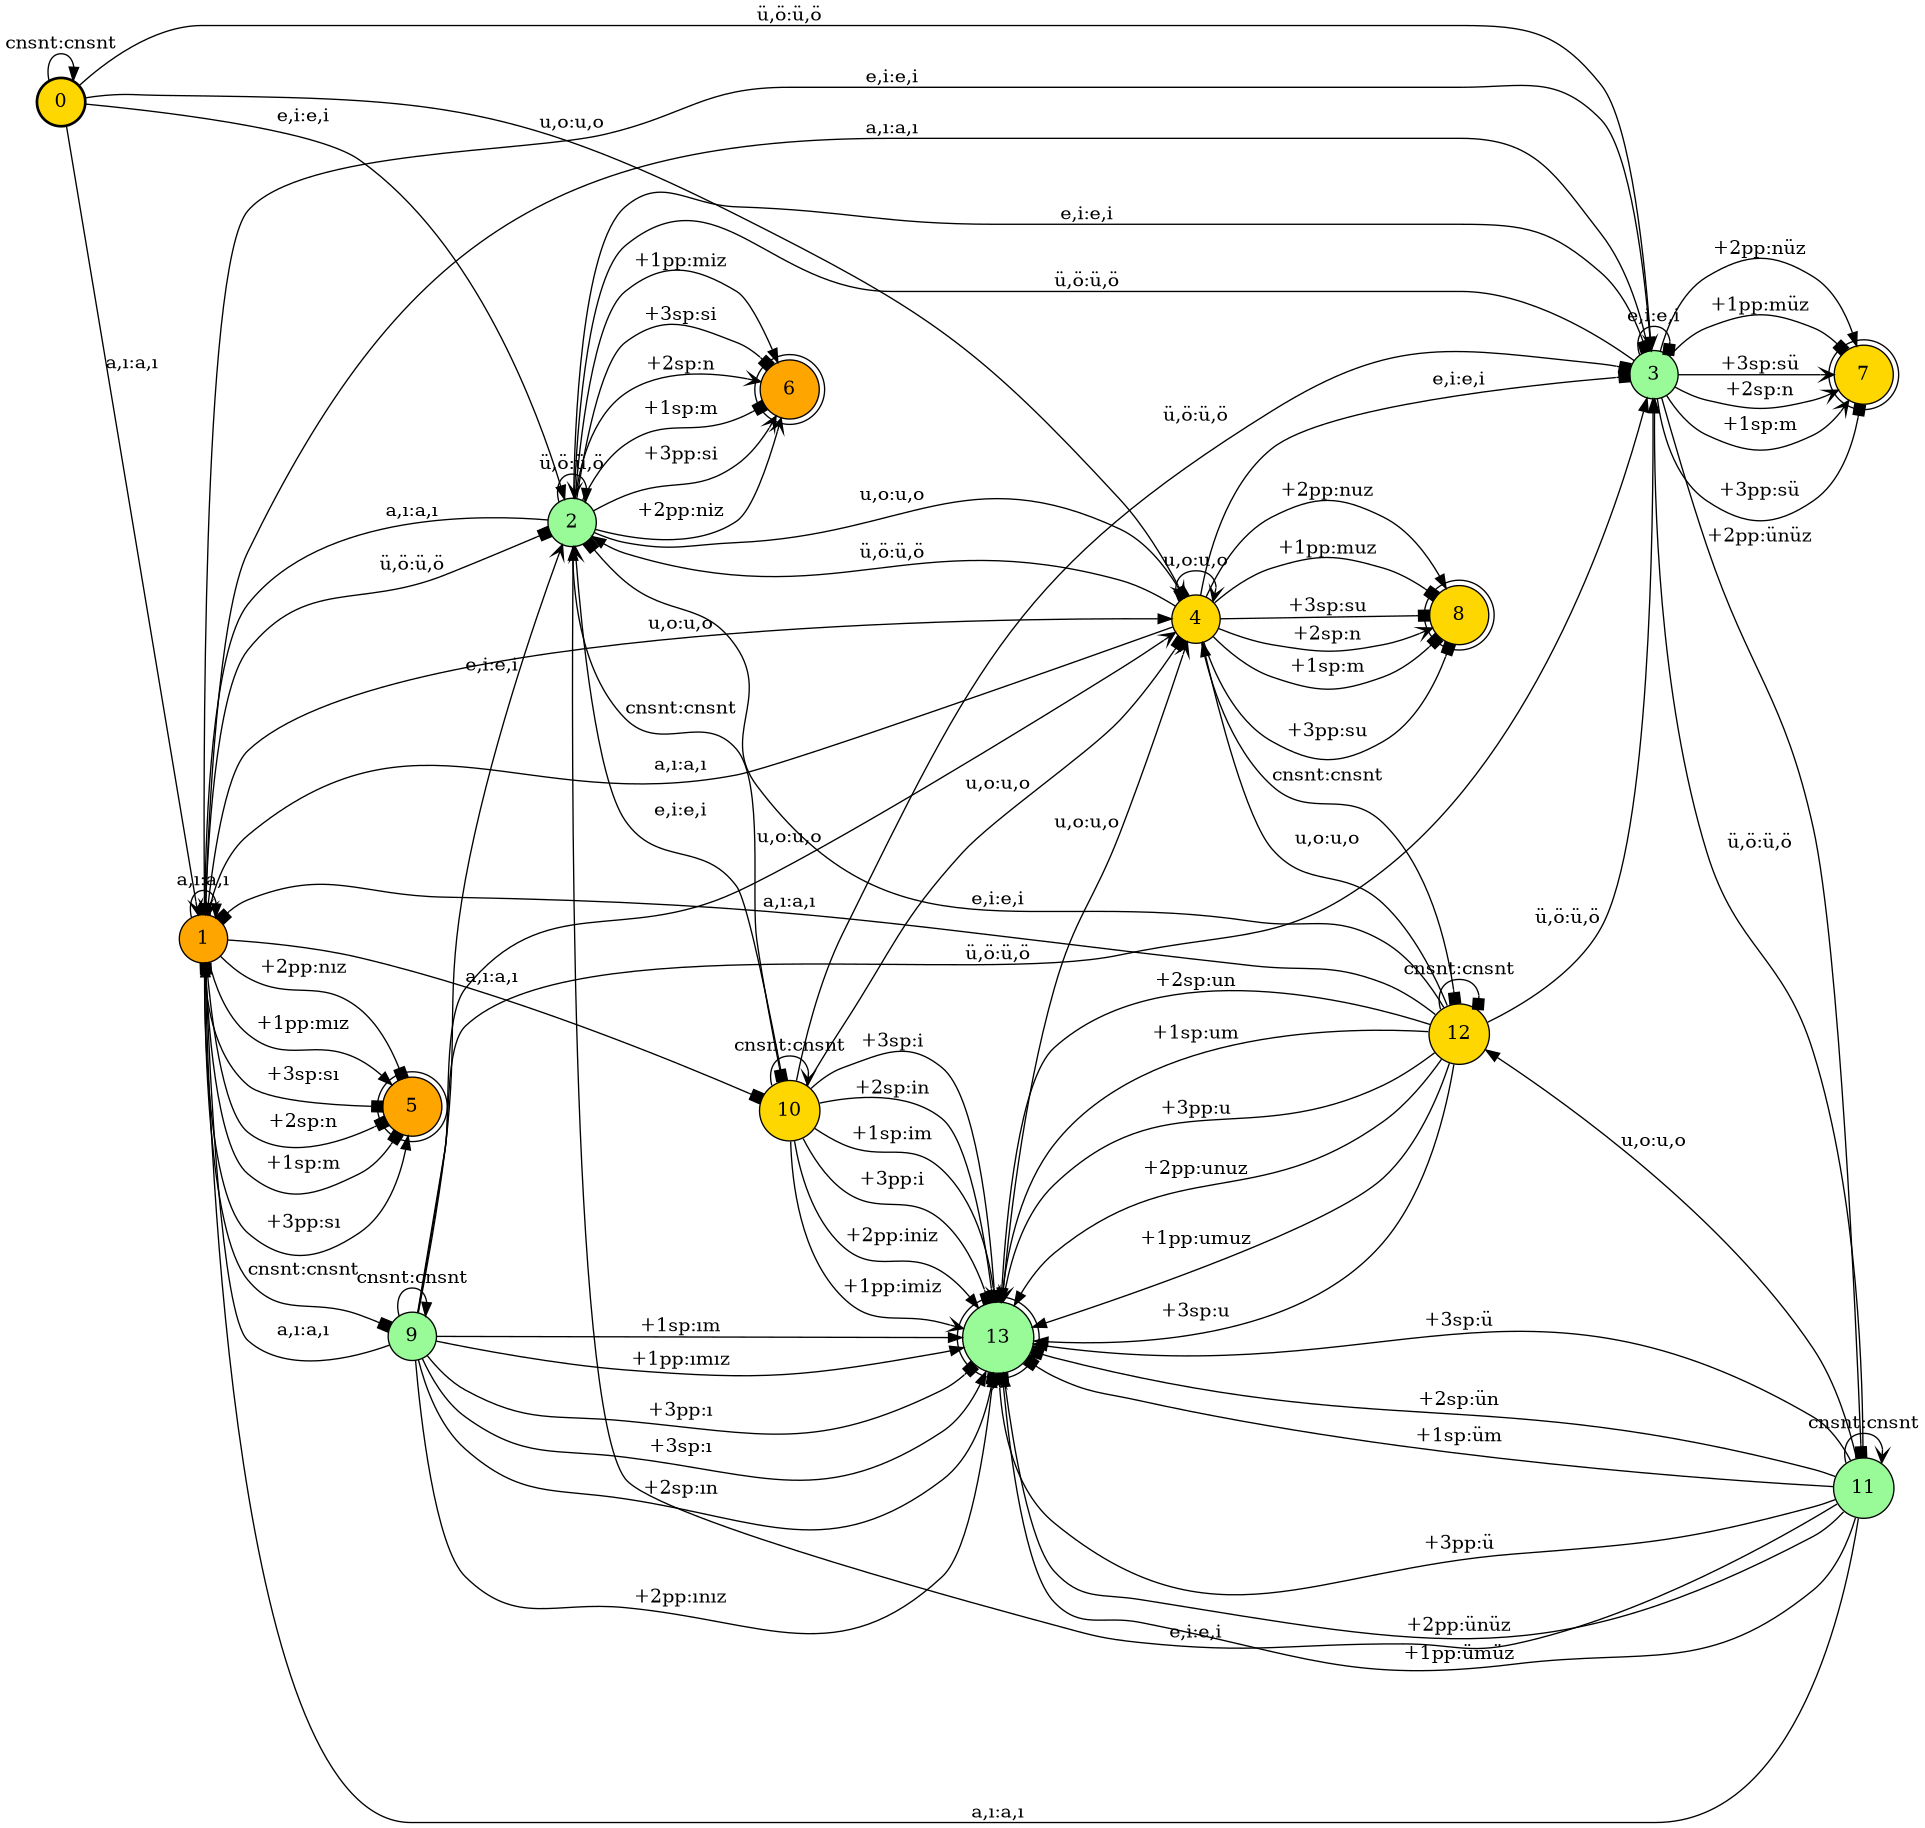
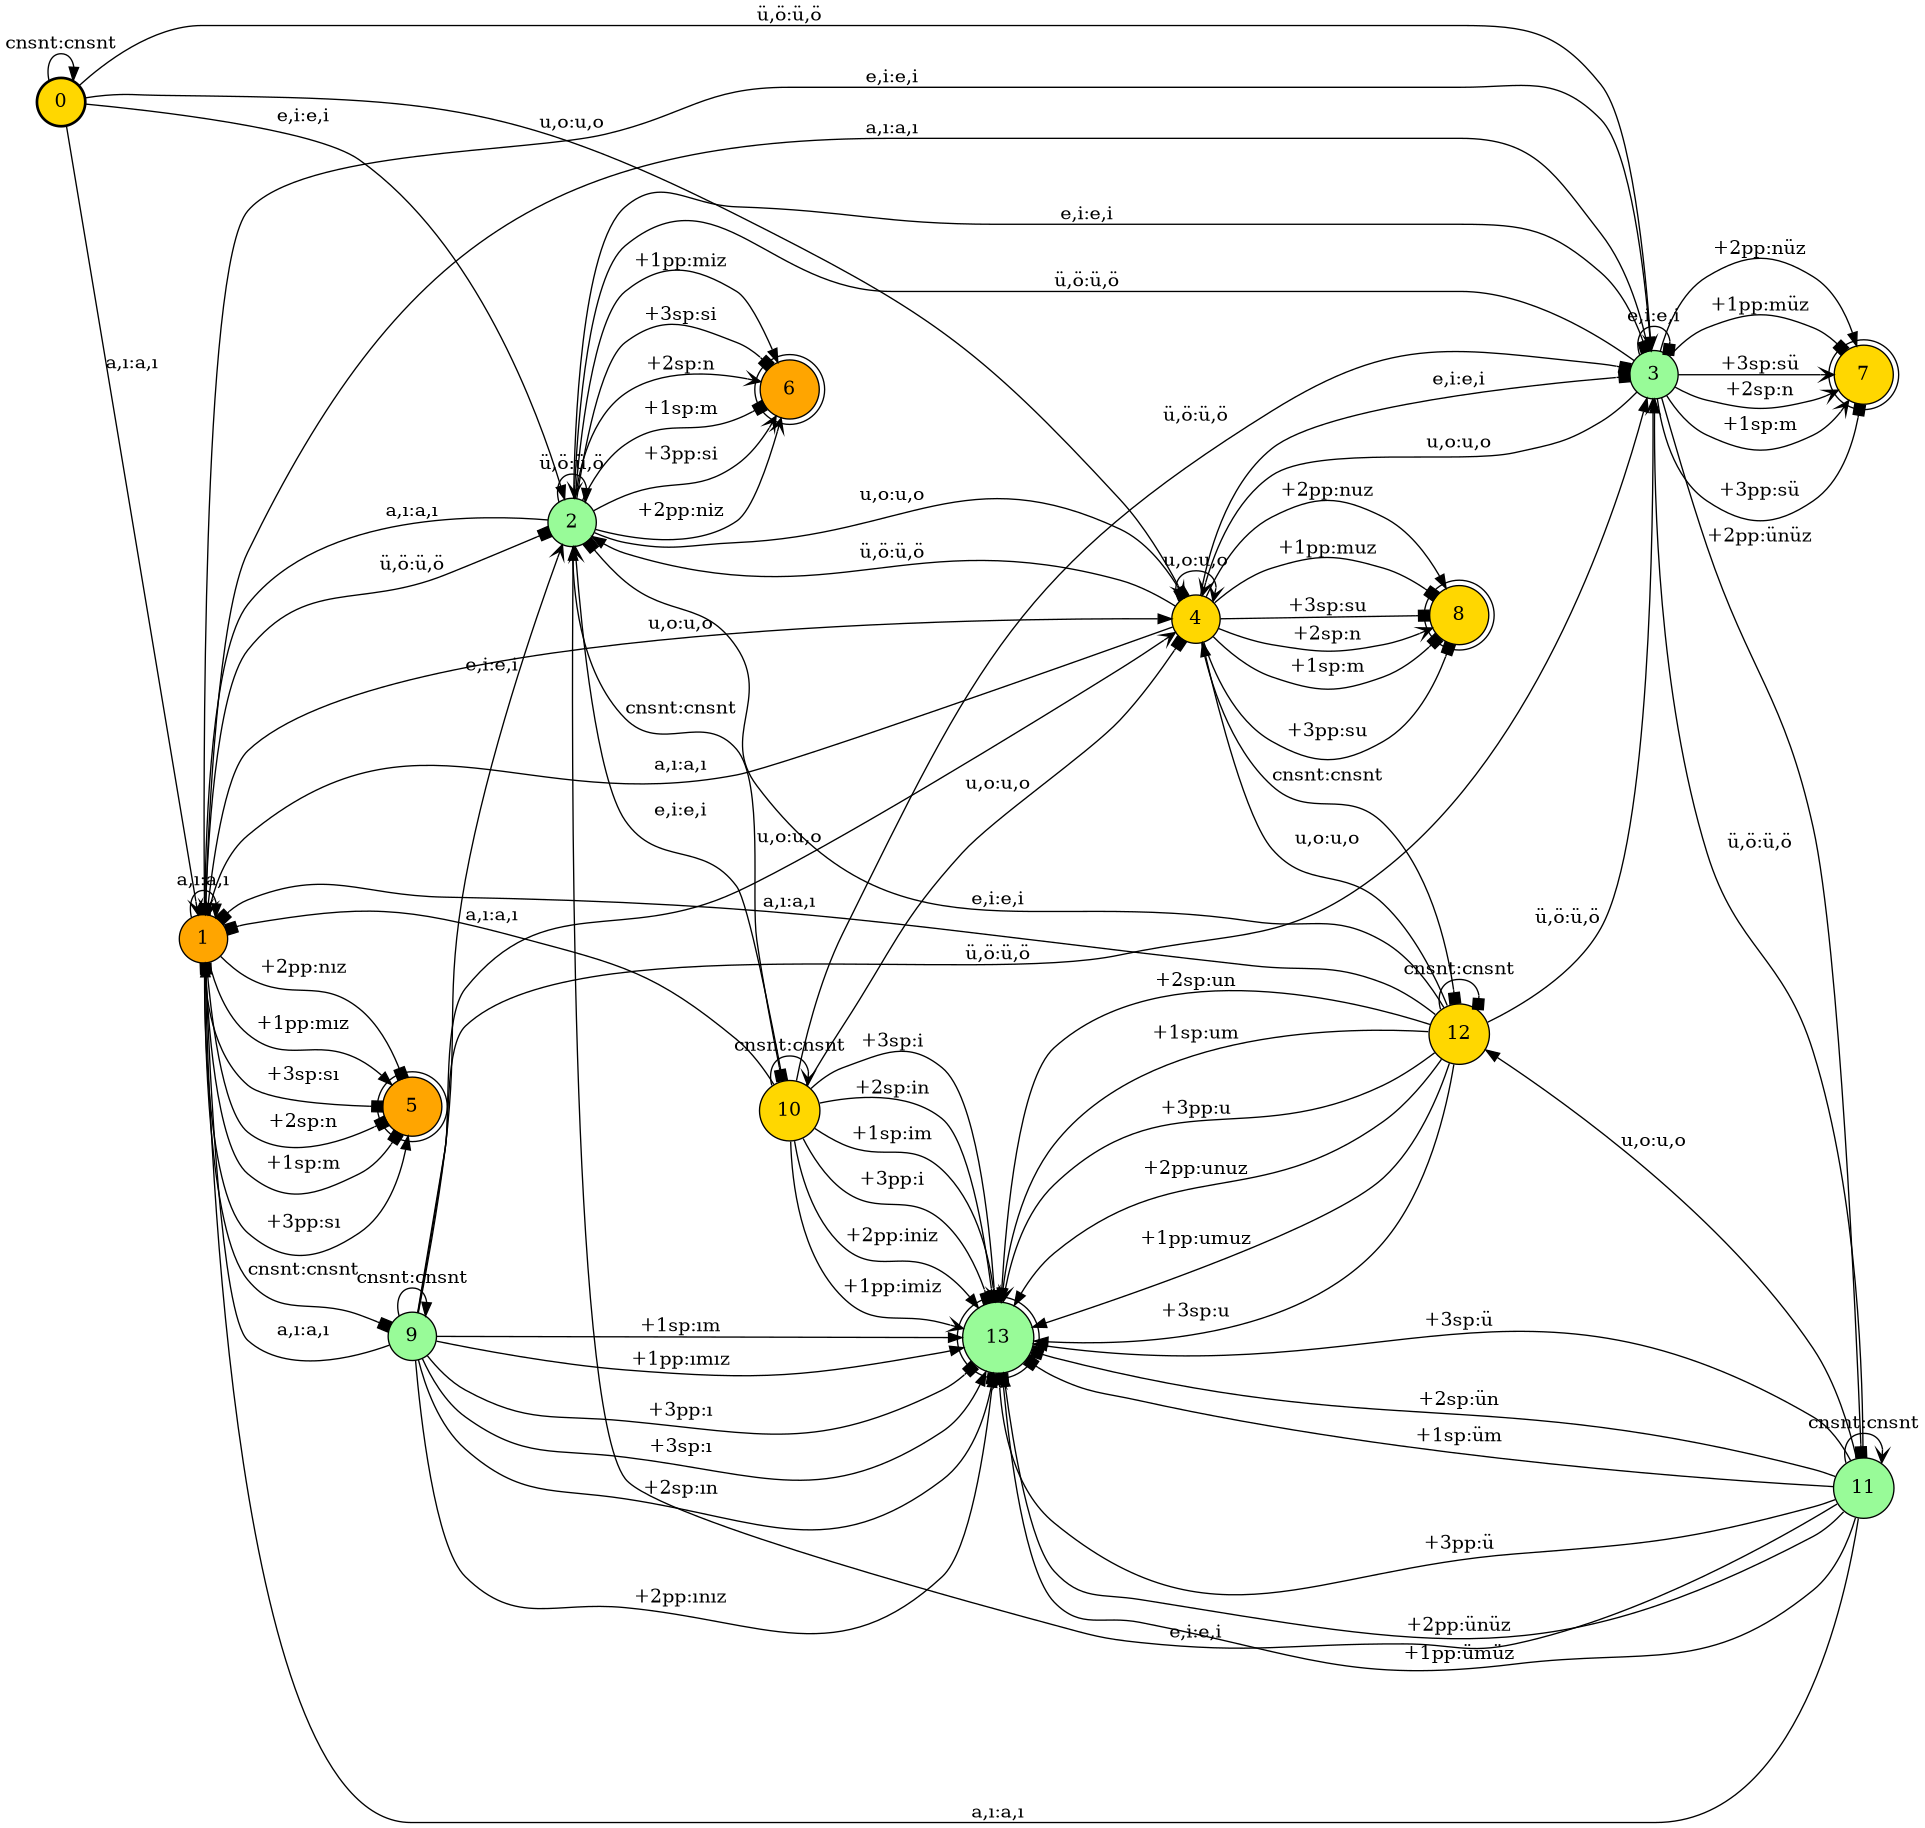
(1640, 747) -> (1640, 747)
(1055, 986) -> (1397, 457)
(494, 996) -> (542, 944)
